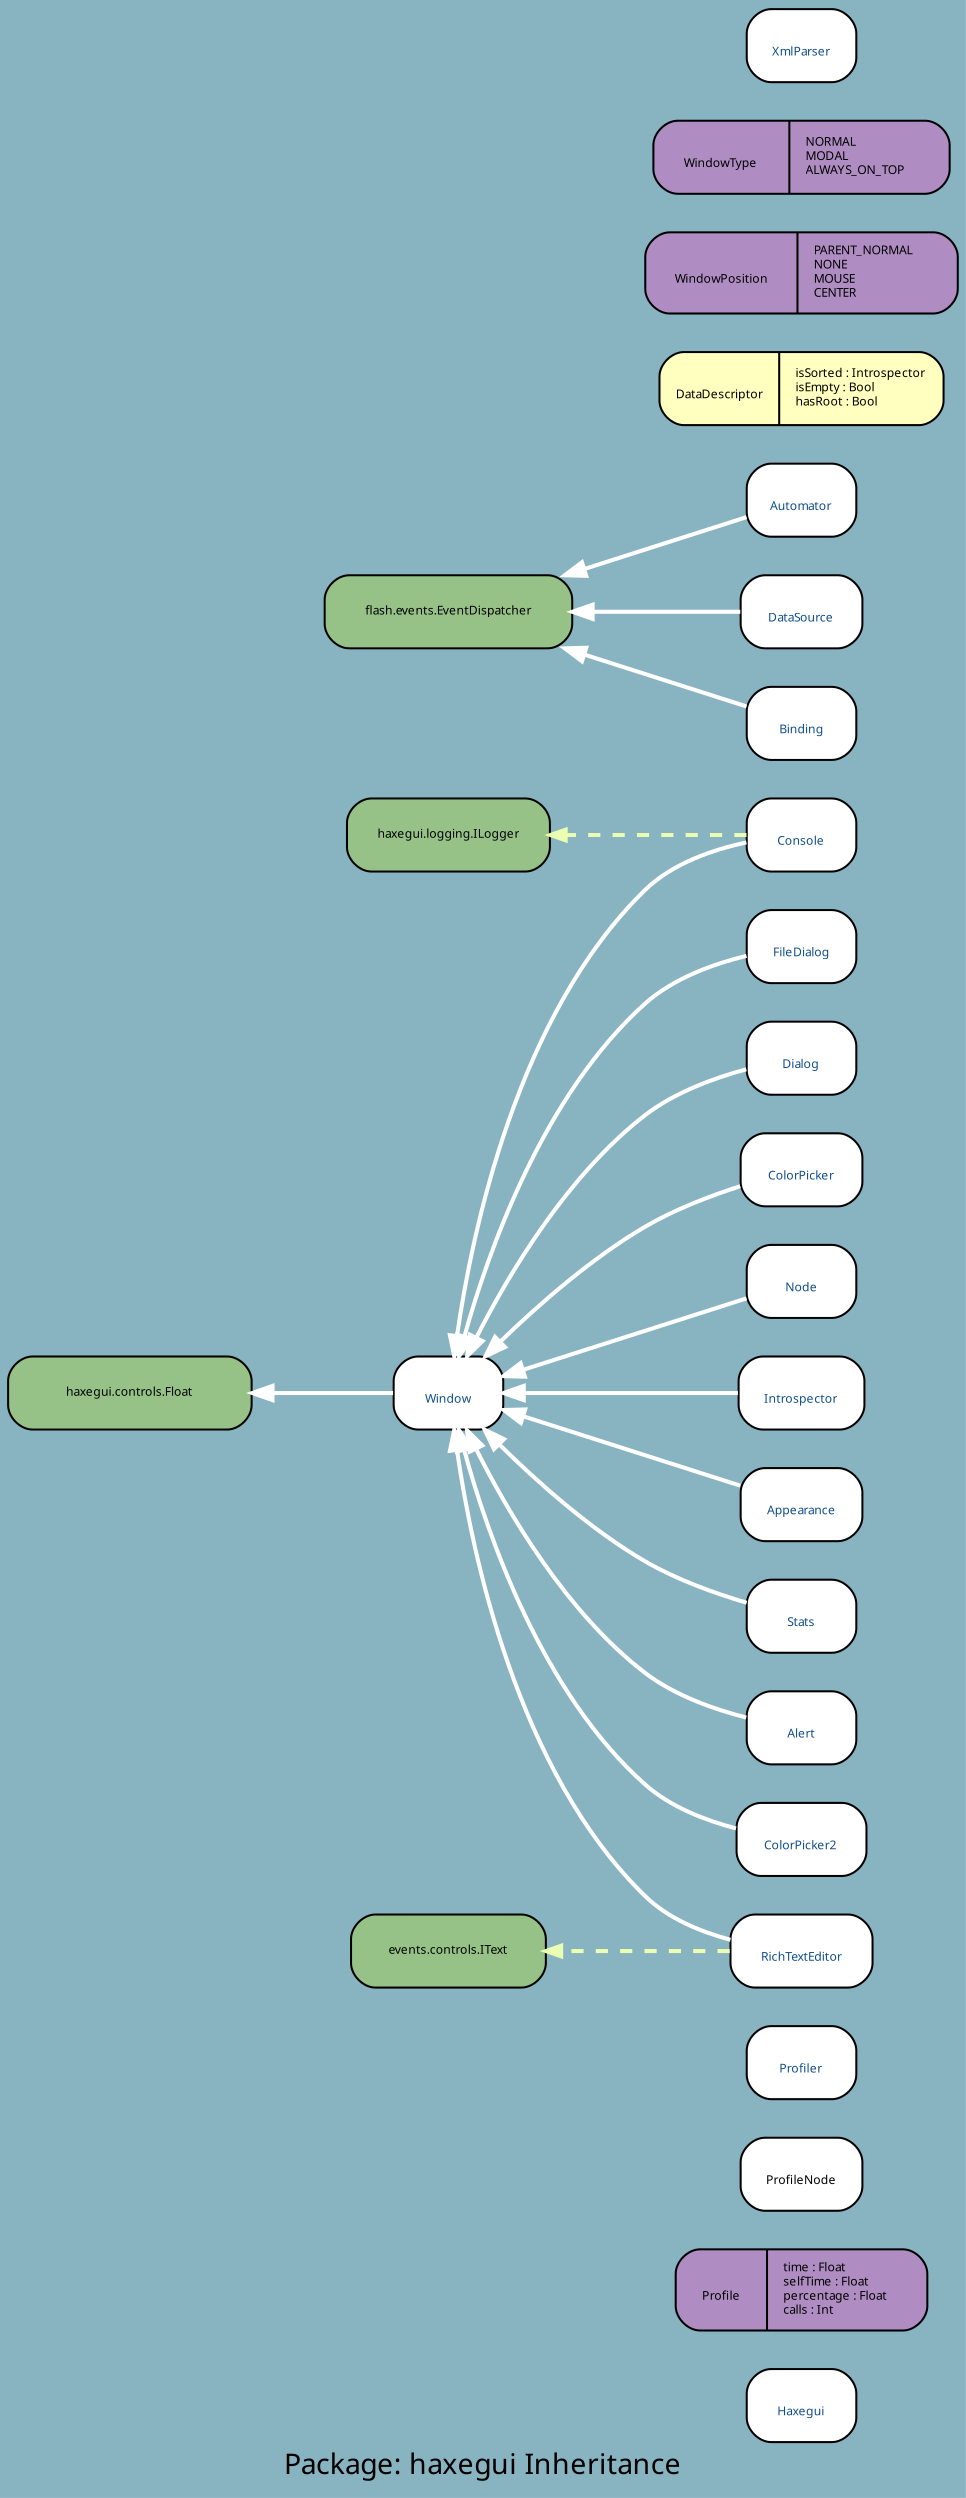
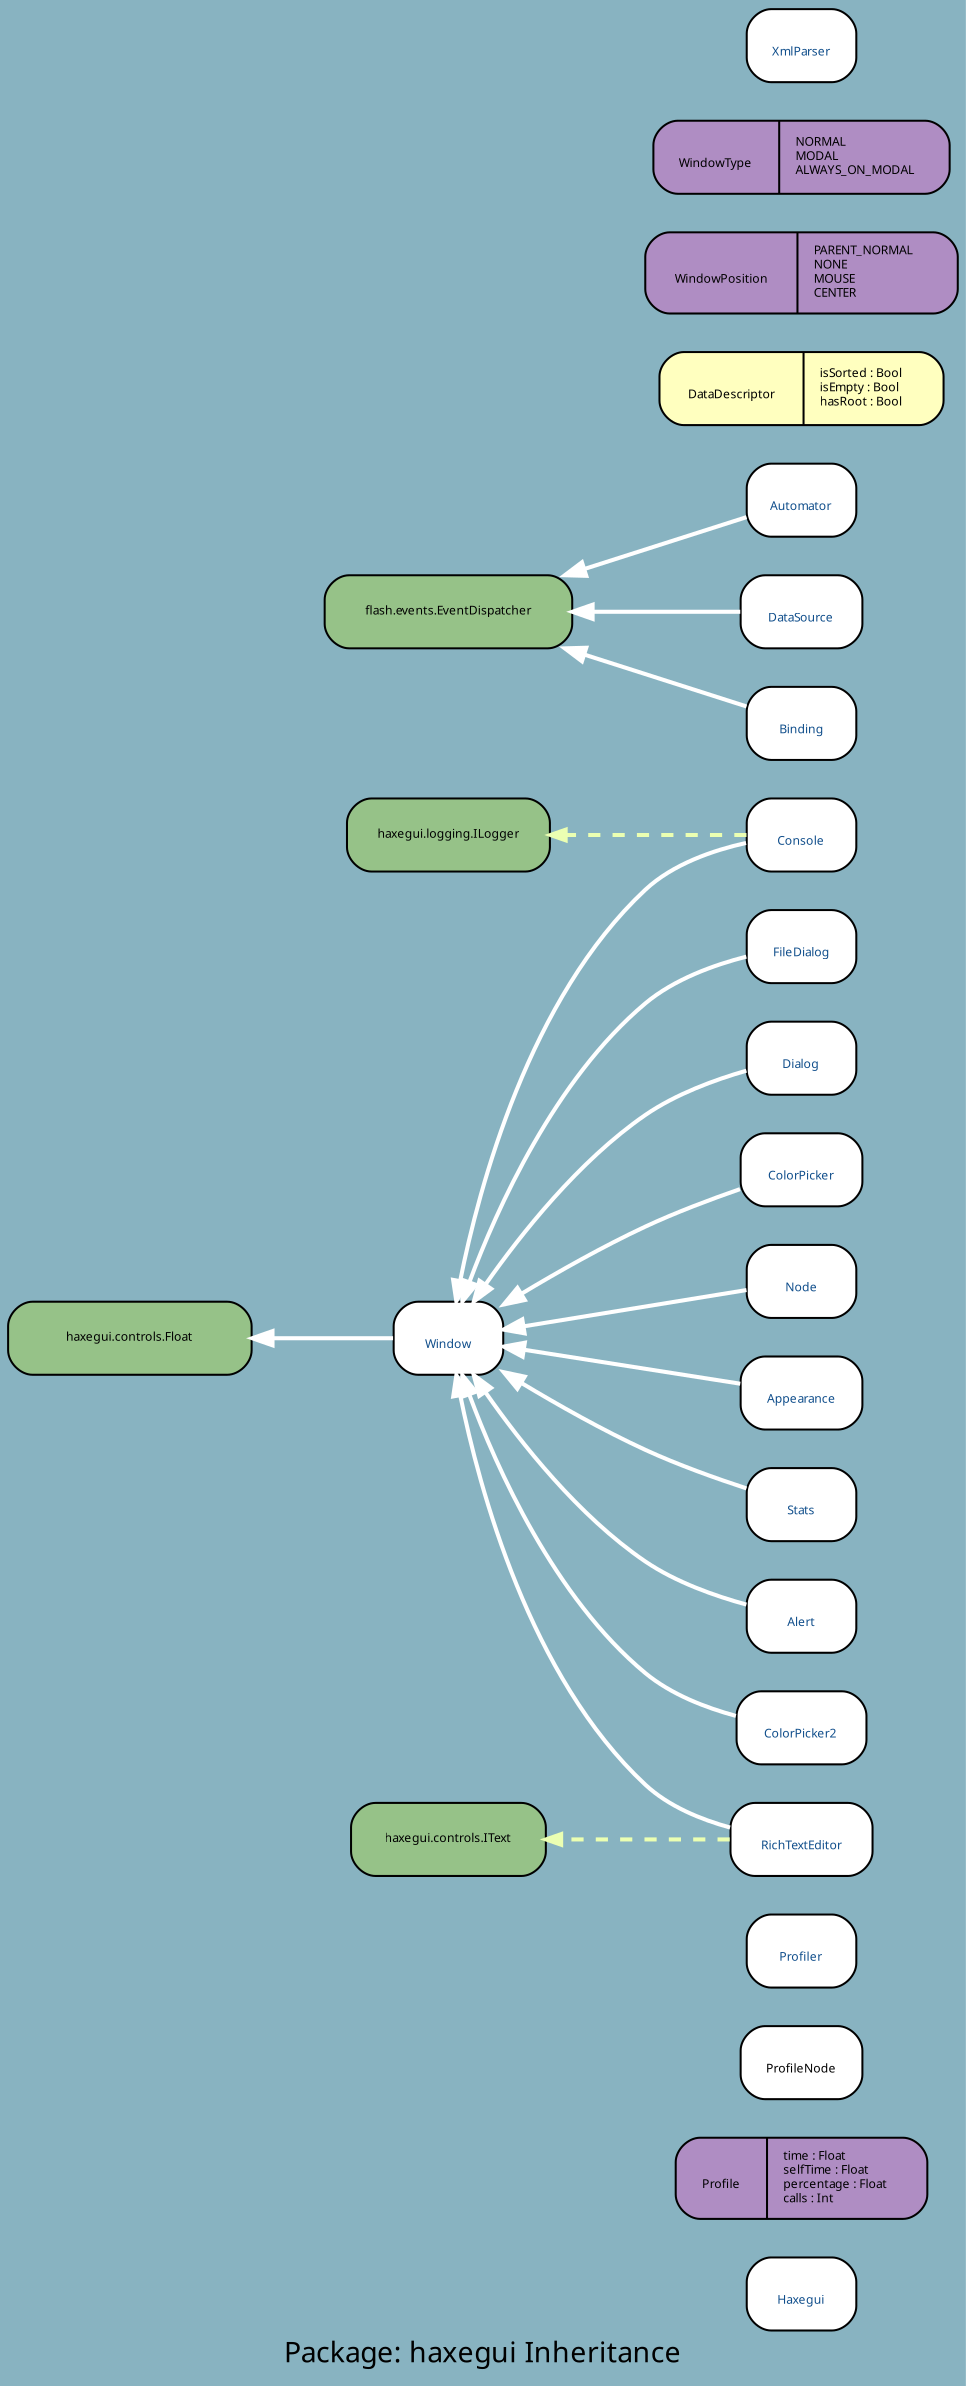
(855, 170) -> (855, 170)
(860, 373) -> (861, 373)
(802, 1393) -> none
(448, 1951) -> (448, 1839)
